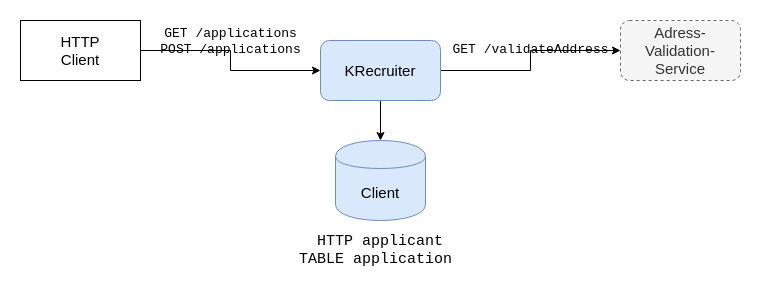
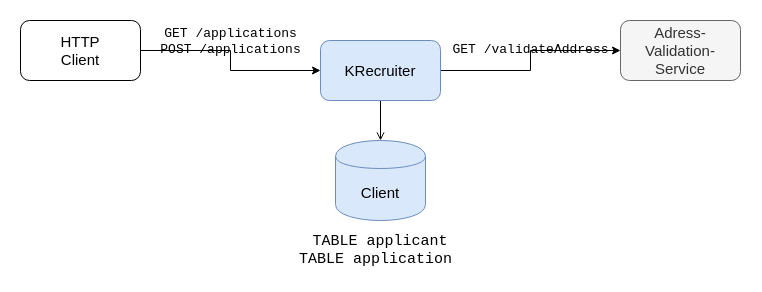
(81, 51) -> (81, 51)
(681, 51) -> (681, 51)
(381, 132) -> (381, 134)
(381, 251) -> (381, 251)
